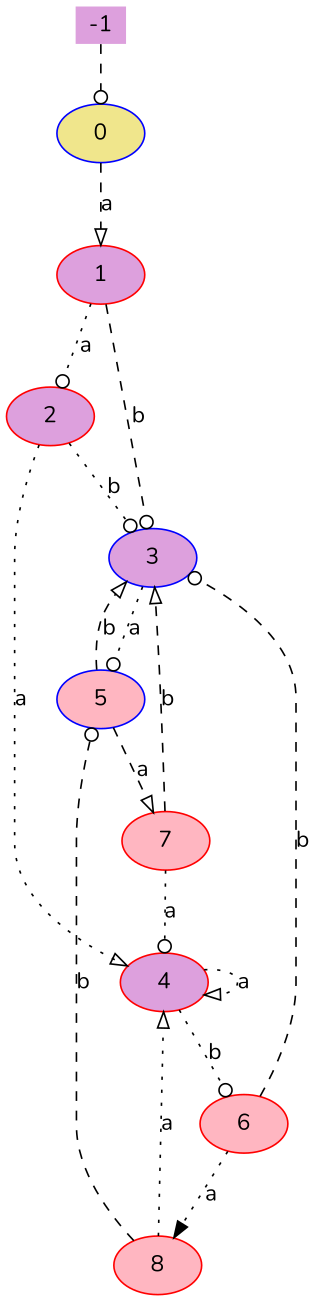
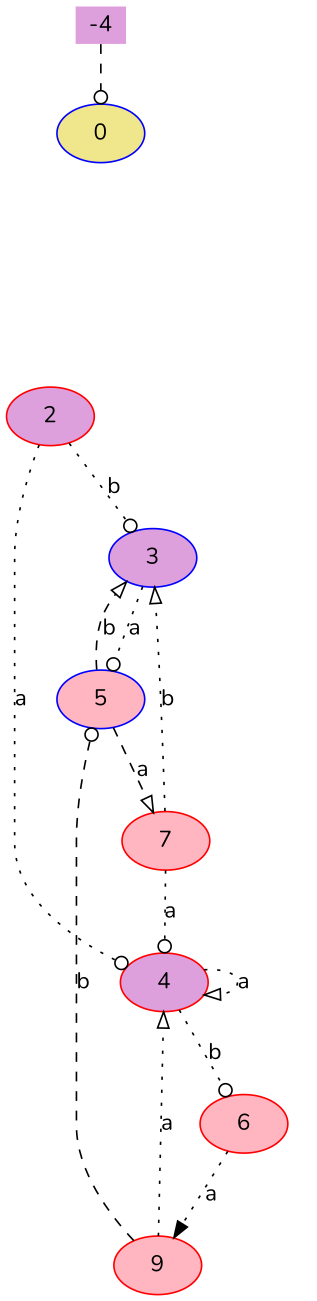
(101, 25) -> (101, 25)
(101, 275) -> none
(161, 707) -> (161, 707)
(15, 723) -> (15, 723)
(296, 822) -> none
(158, 1265) -> (158, 1265)
